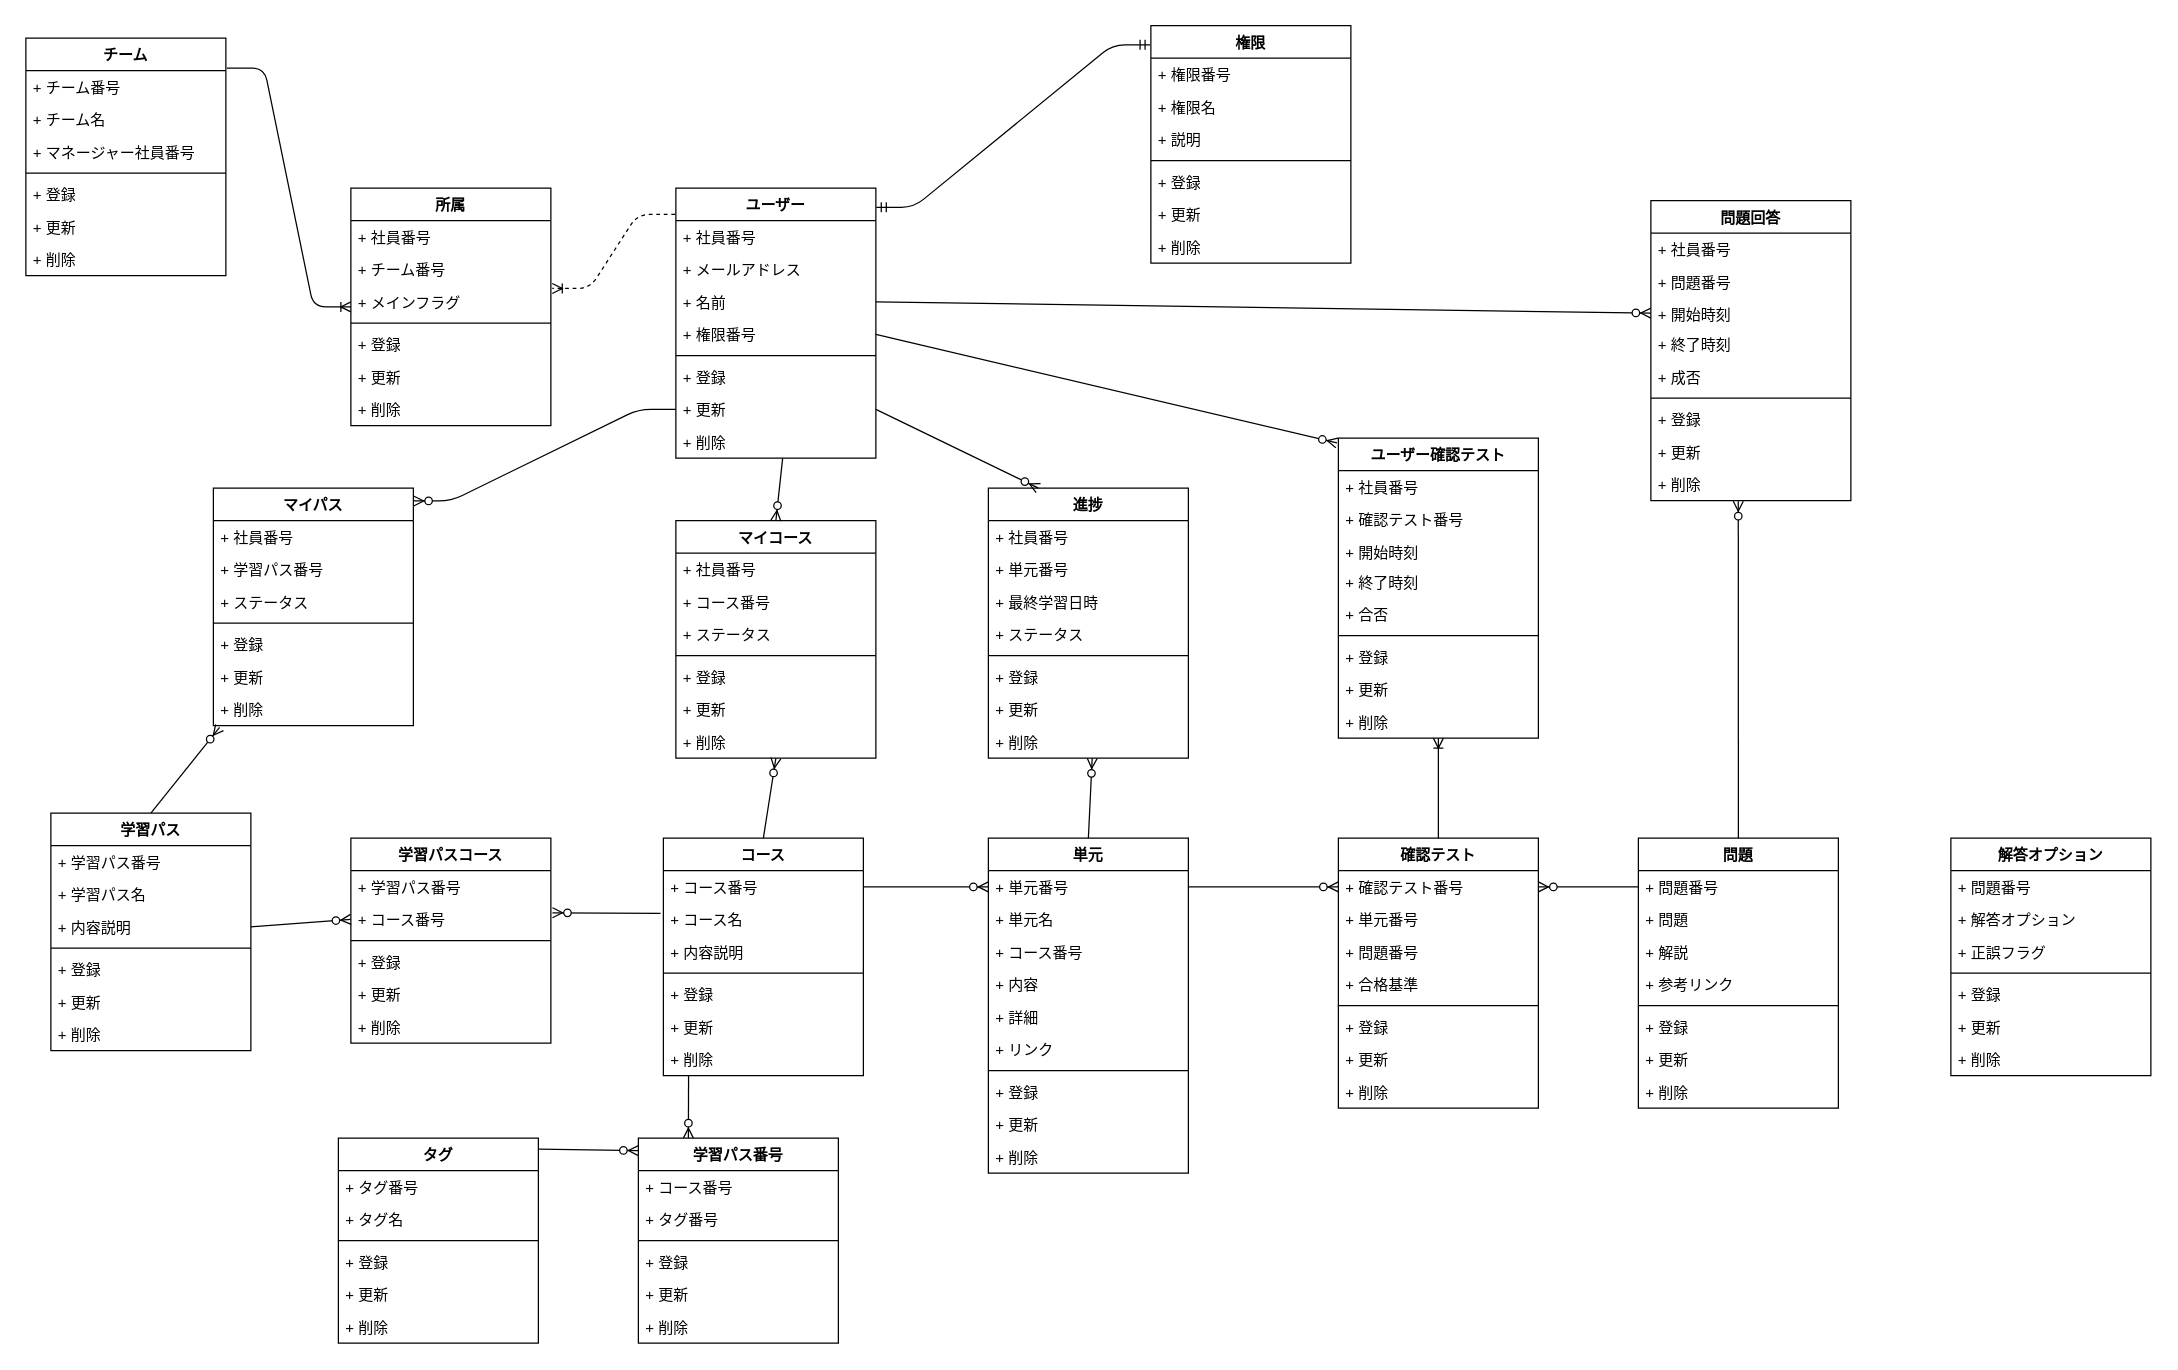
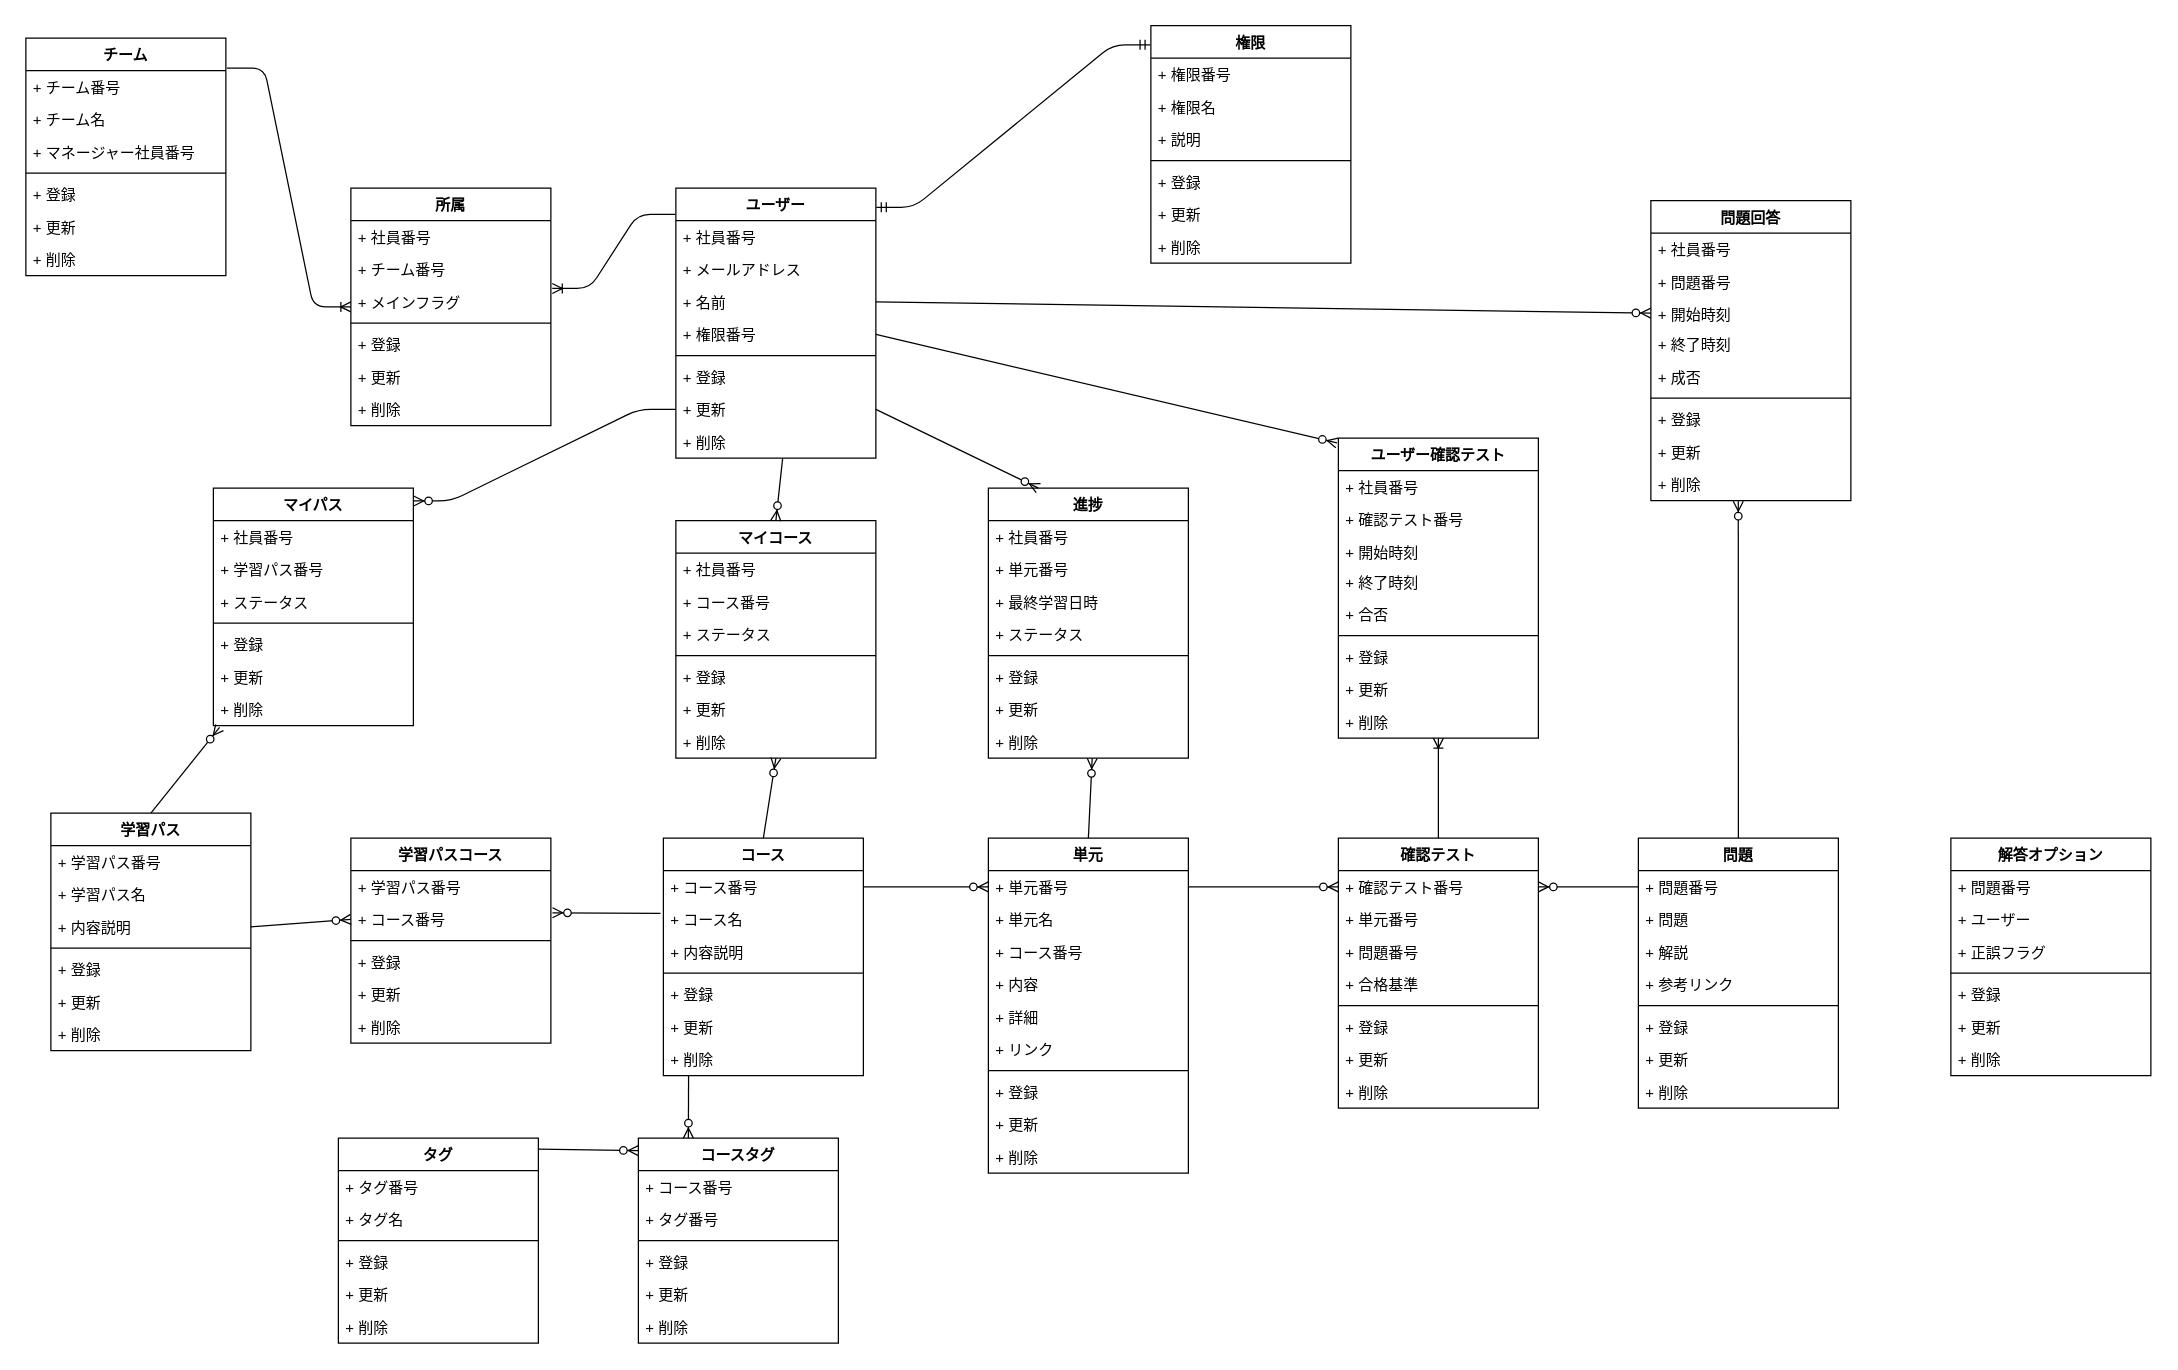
(613, 253) -> (613, 253)
(2017, 921) -> (1995, 921)
(738, 1156) -> (738, 1156)
